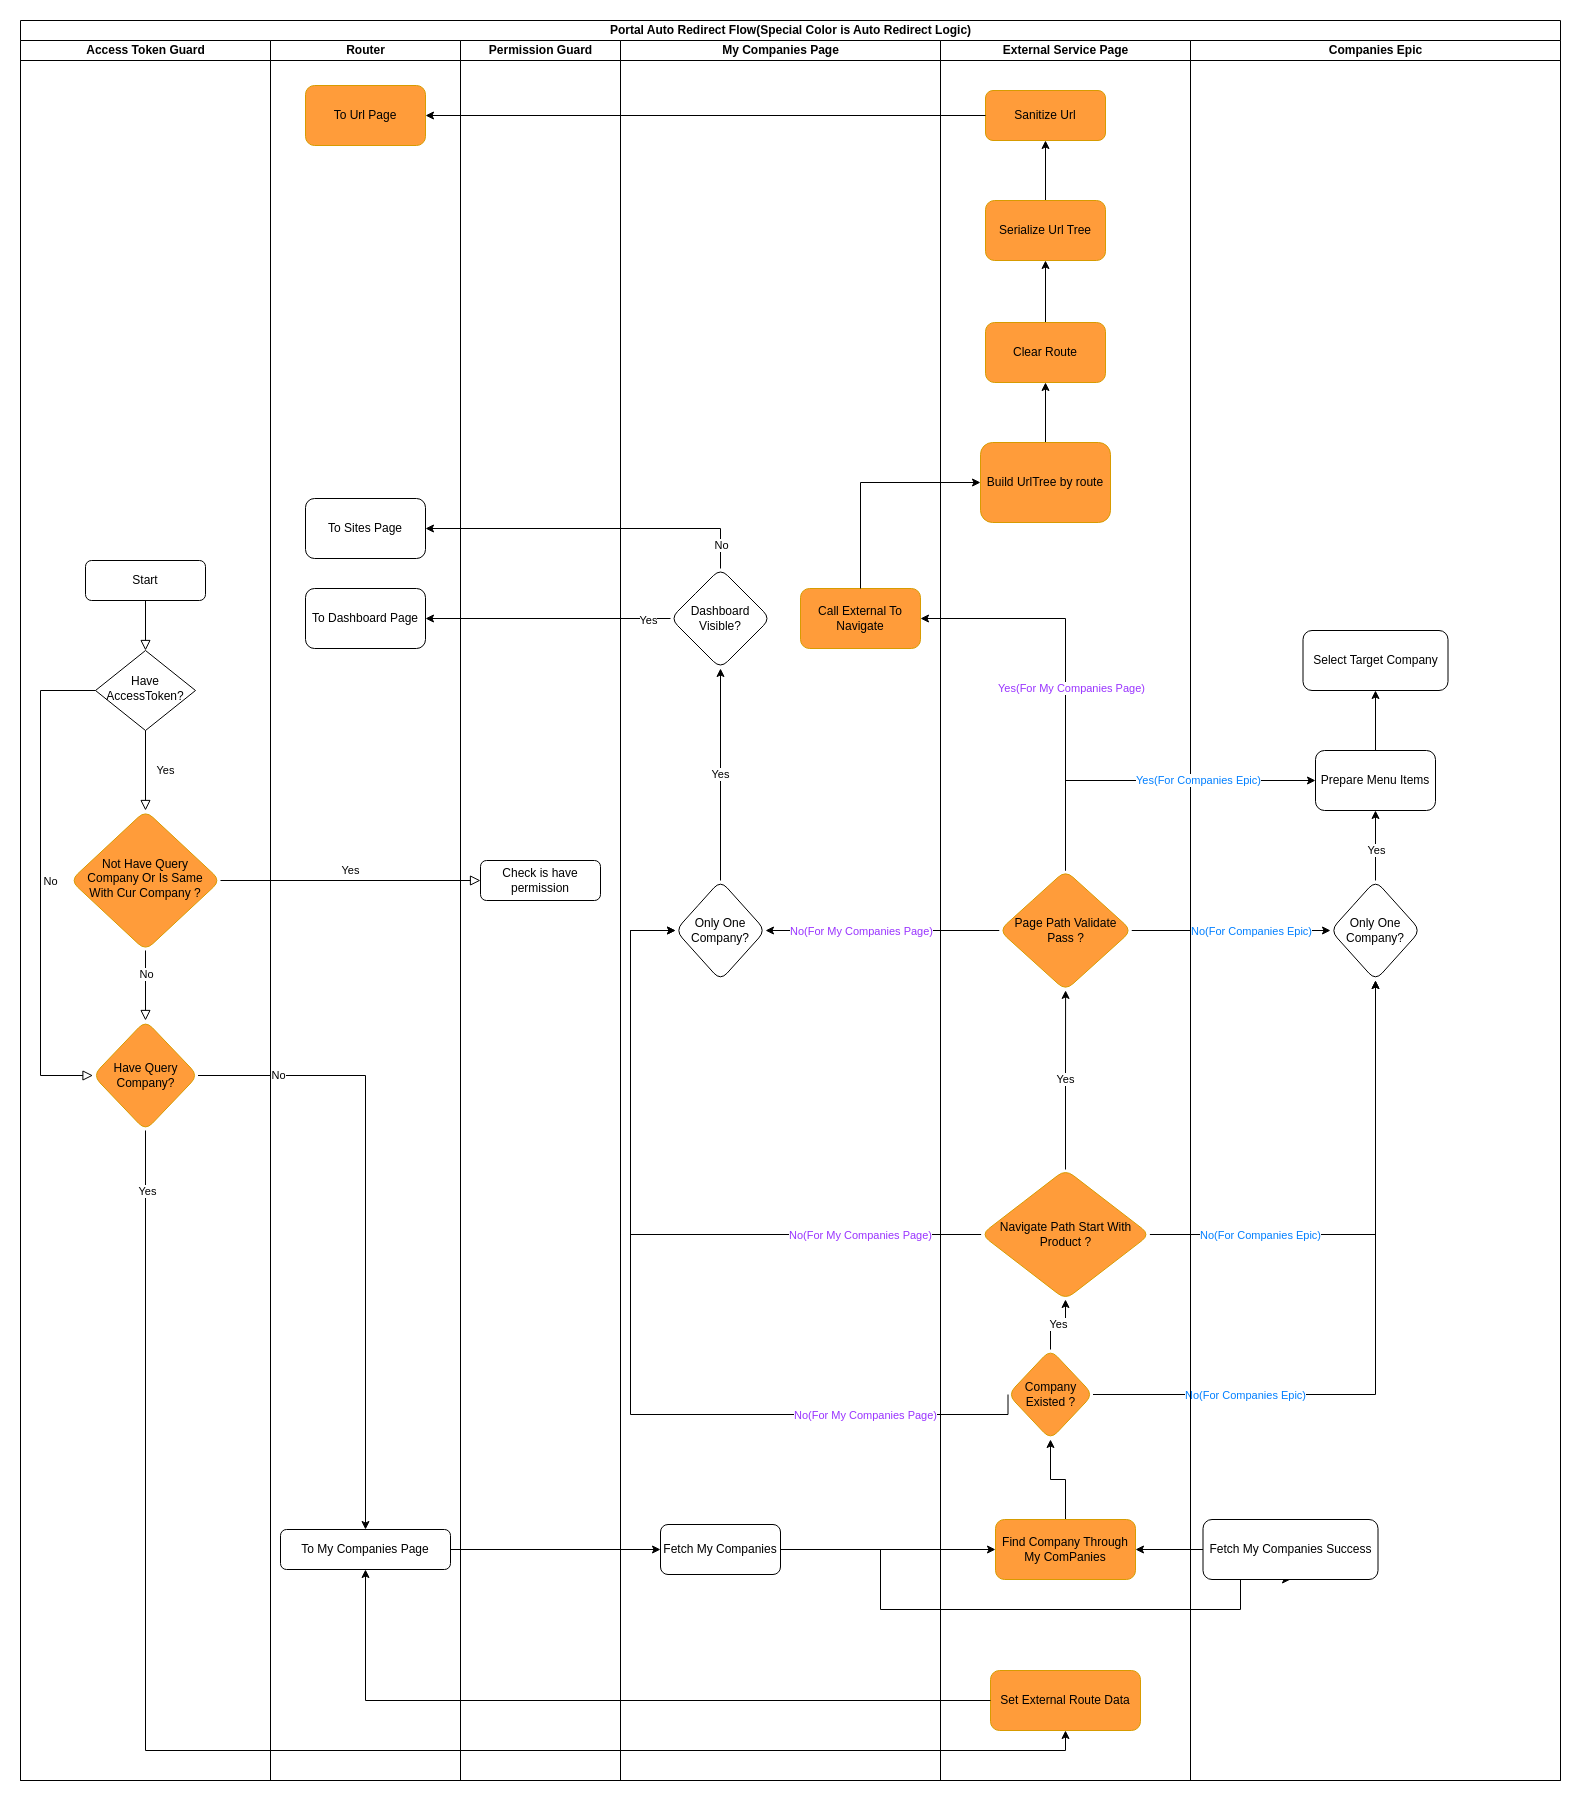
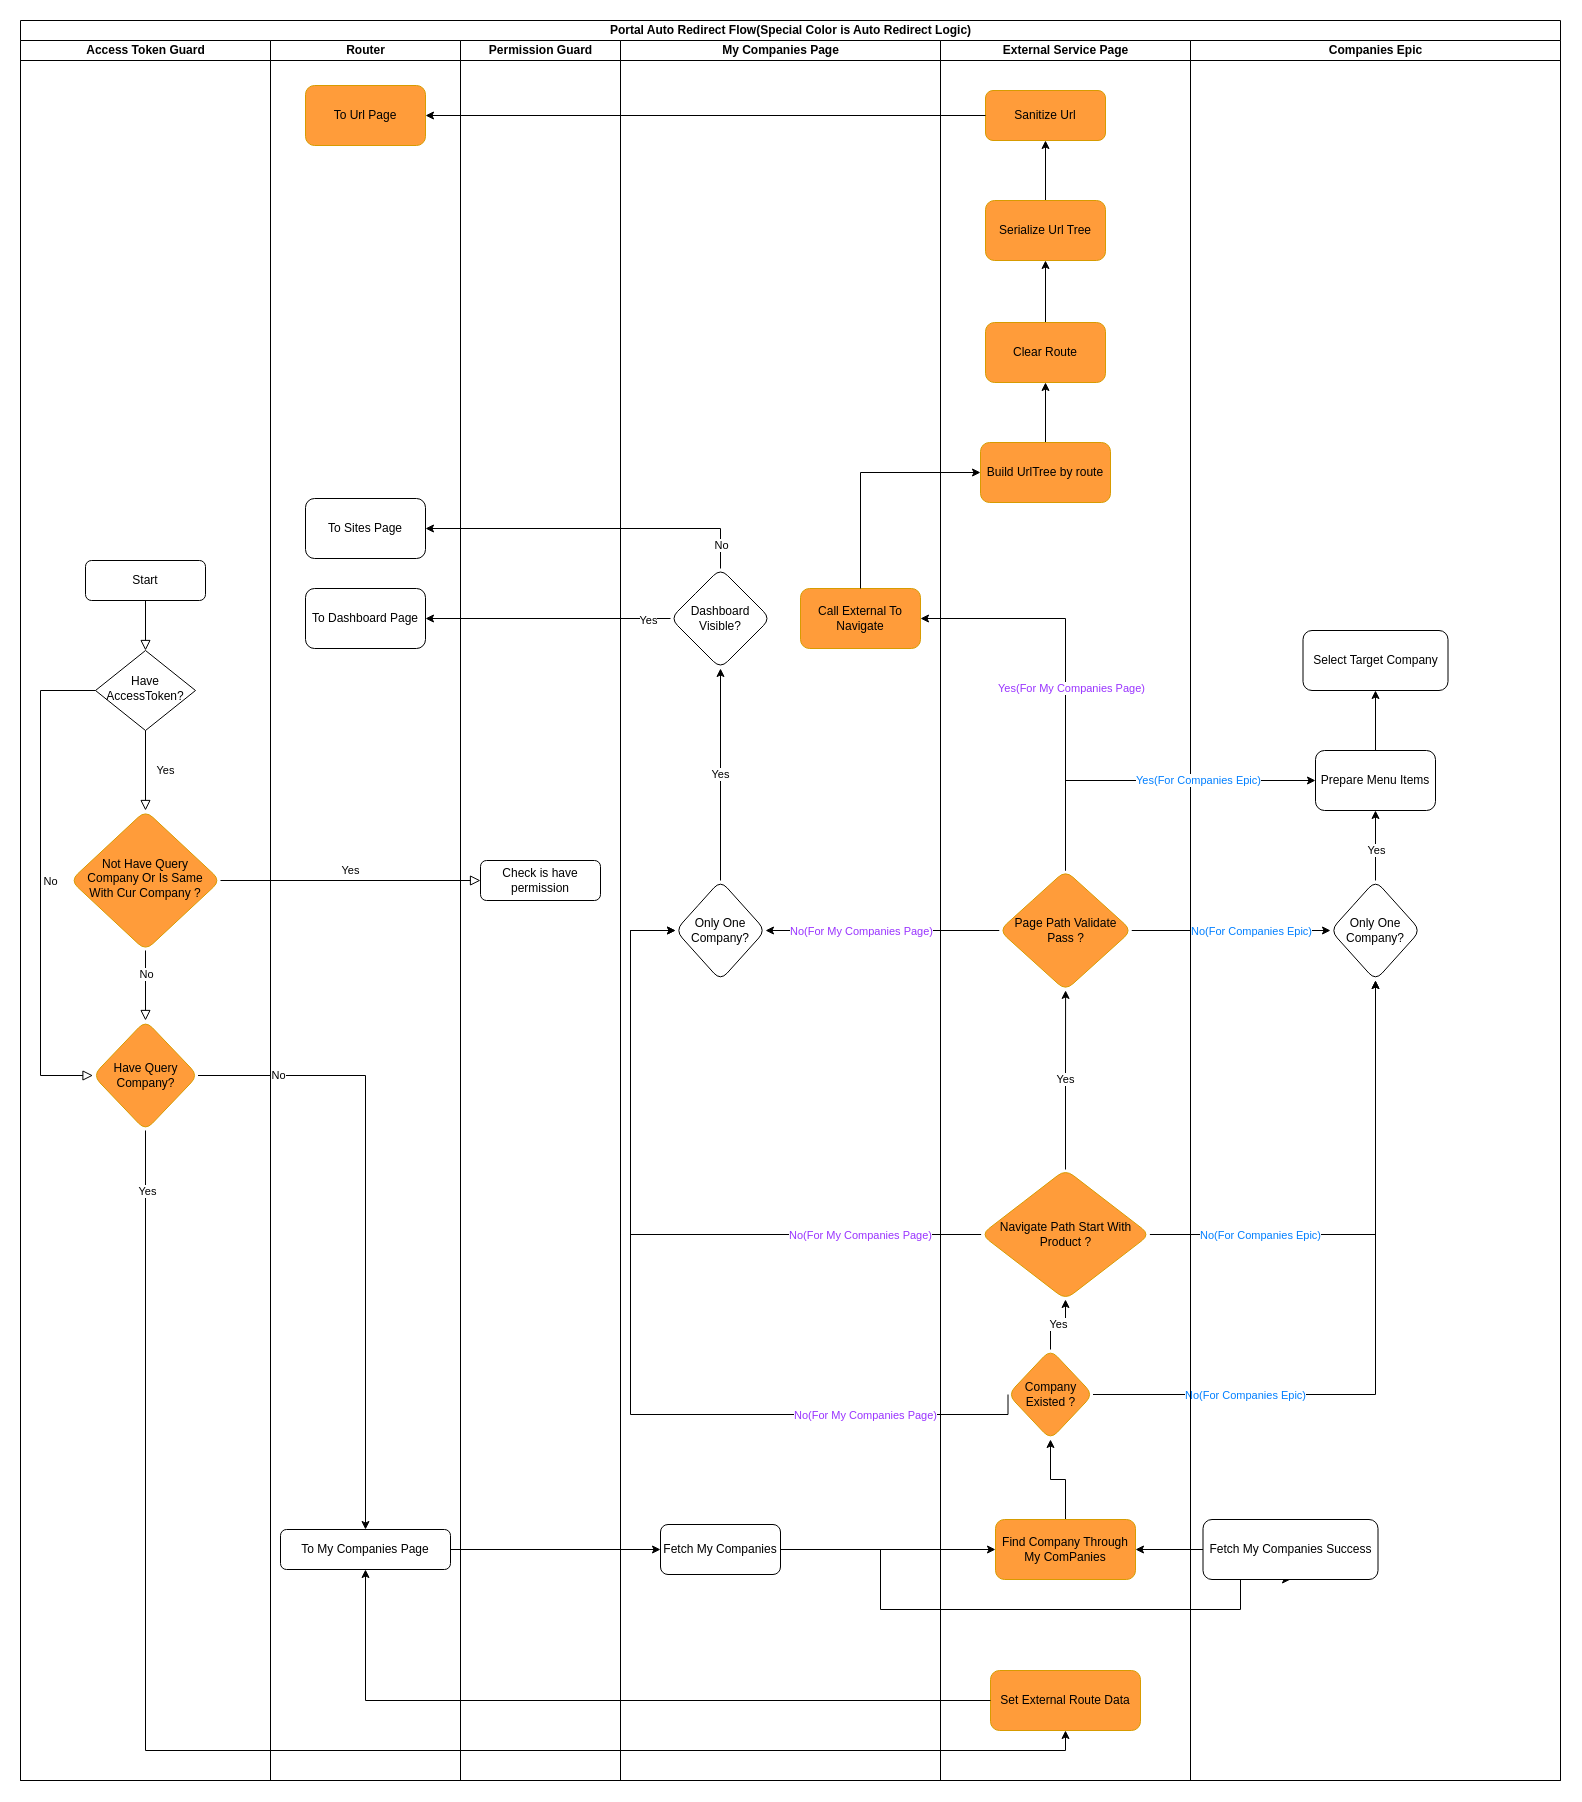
(1046, 483) -> (1046, 473)
